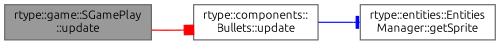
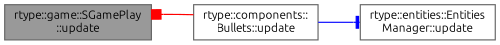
(428, 22) -> (428, 22)
(167, 30) -> (179, 14)
